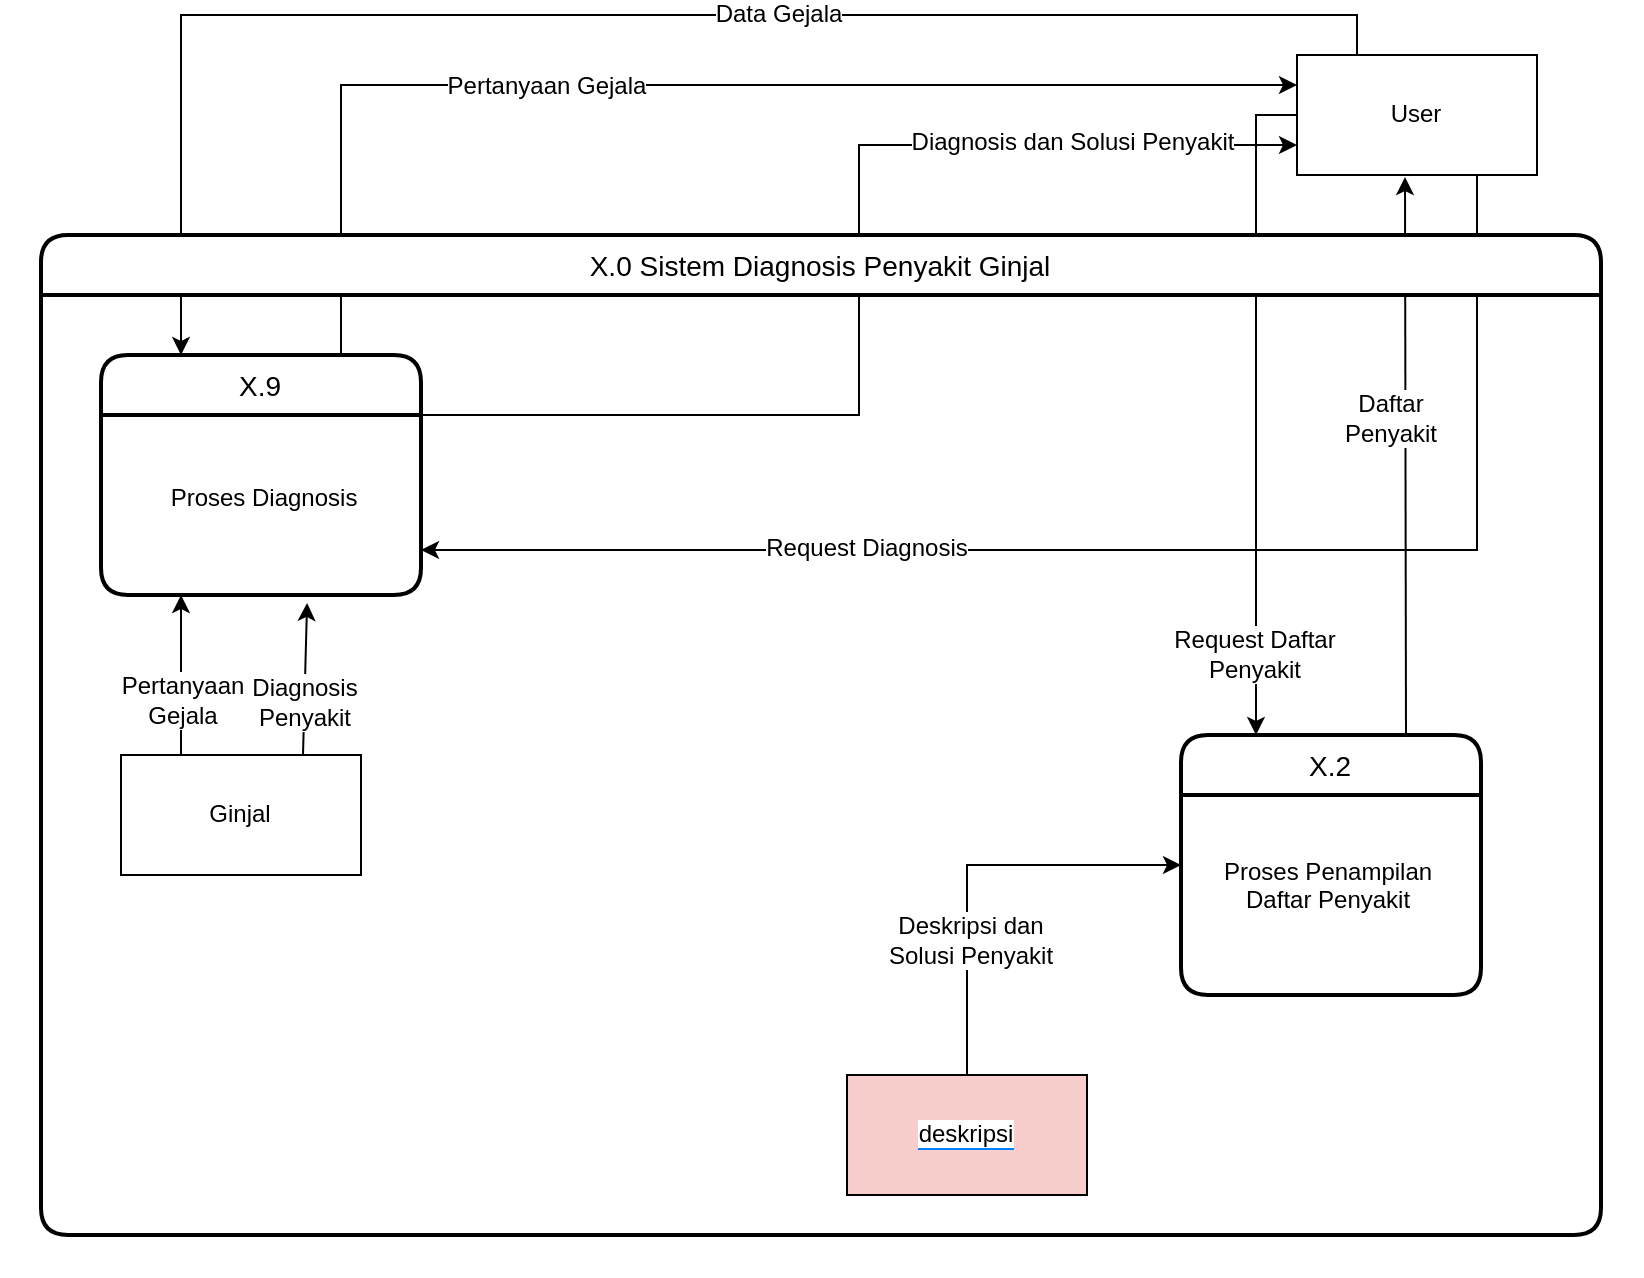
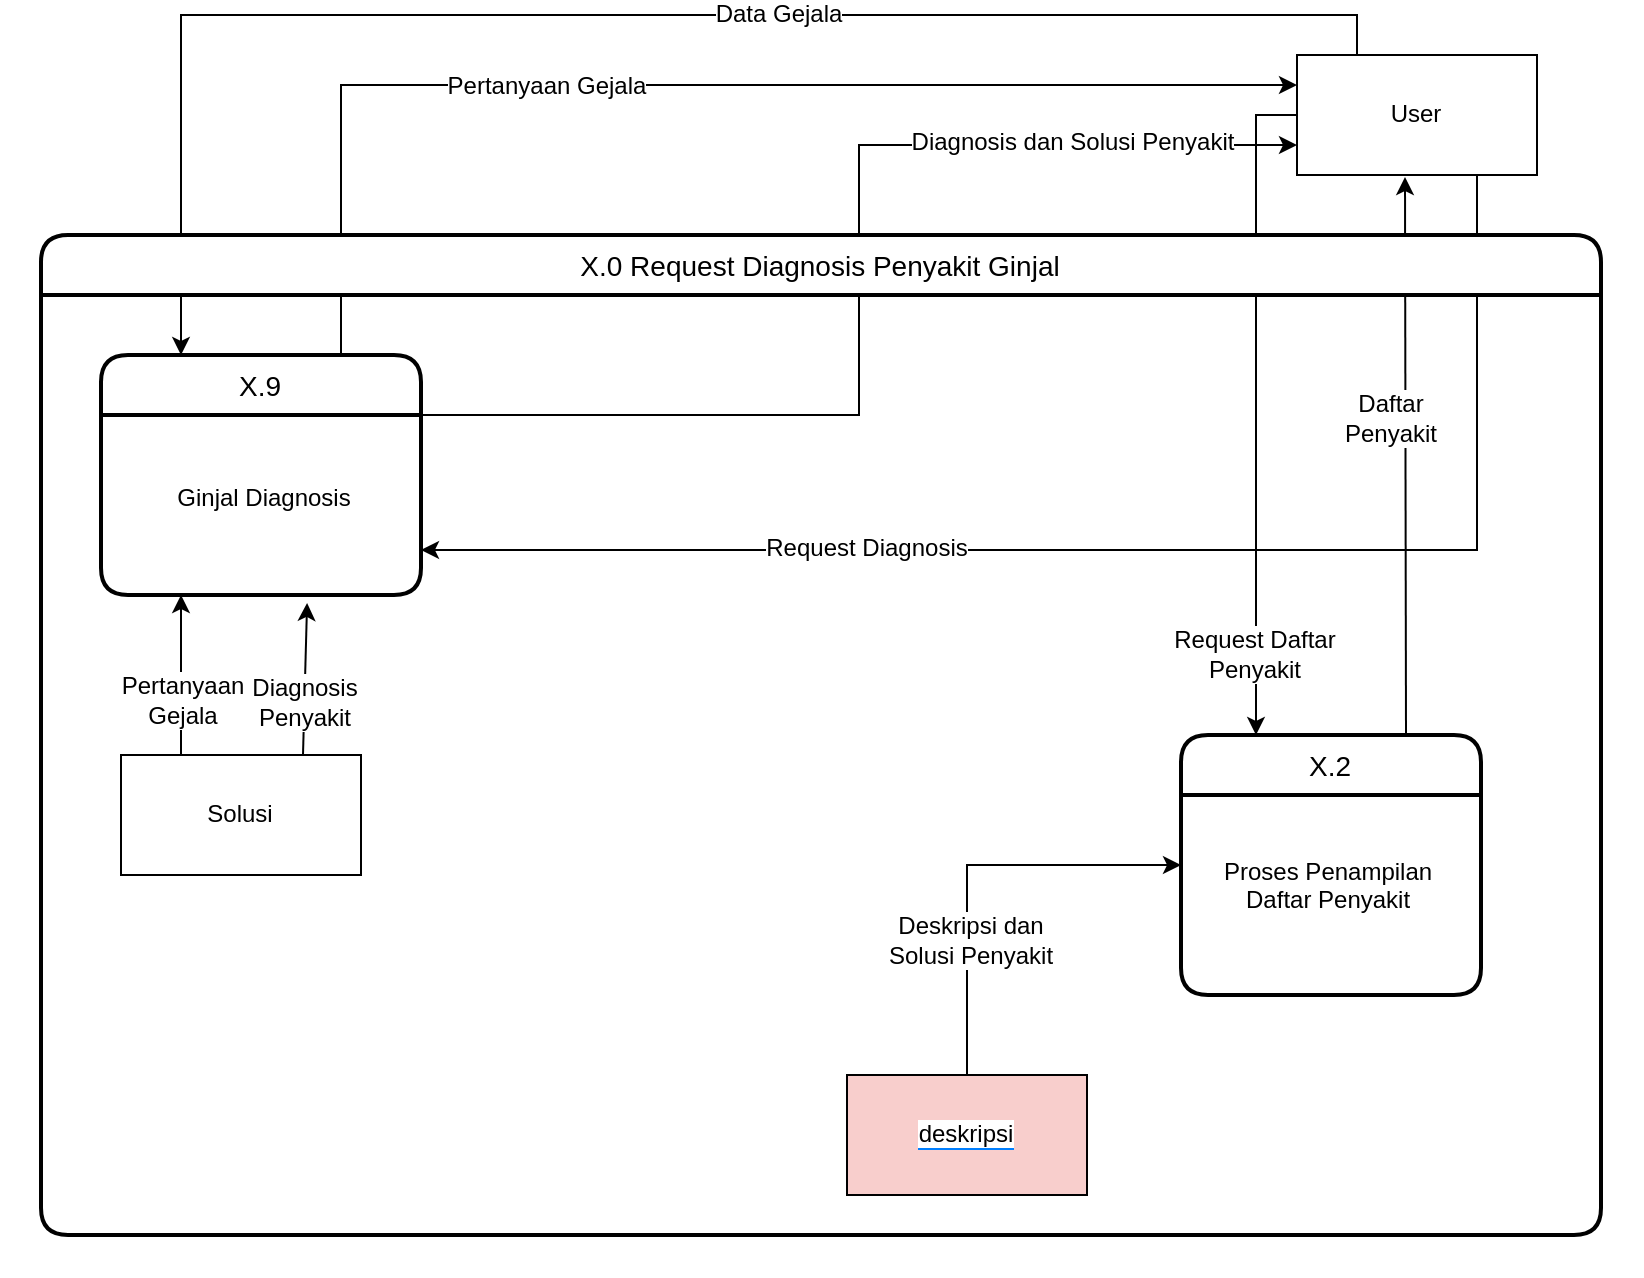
(820, 267) -> (820, 267)
(264, 498) -> (264, 498)
(241, 815) -> (241, 815)
